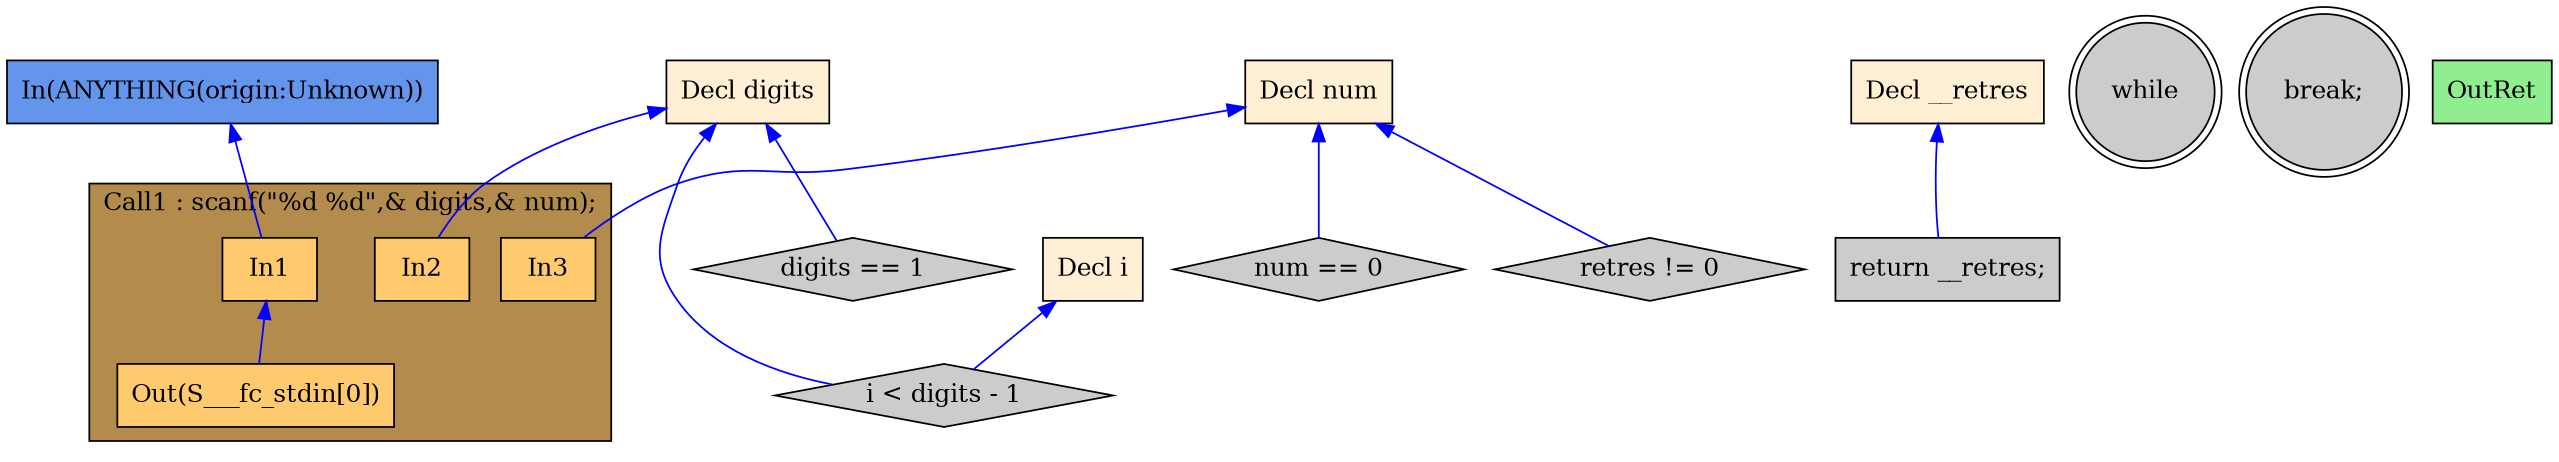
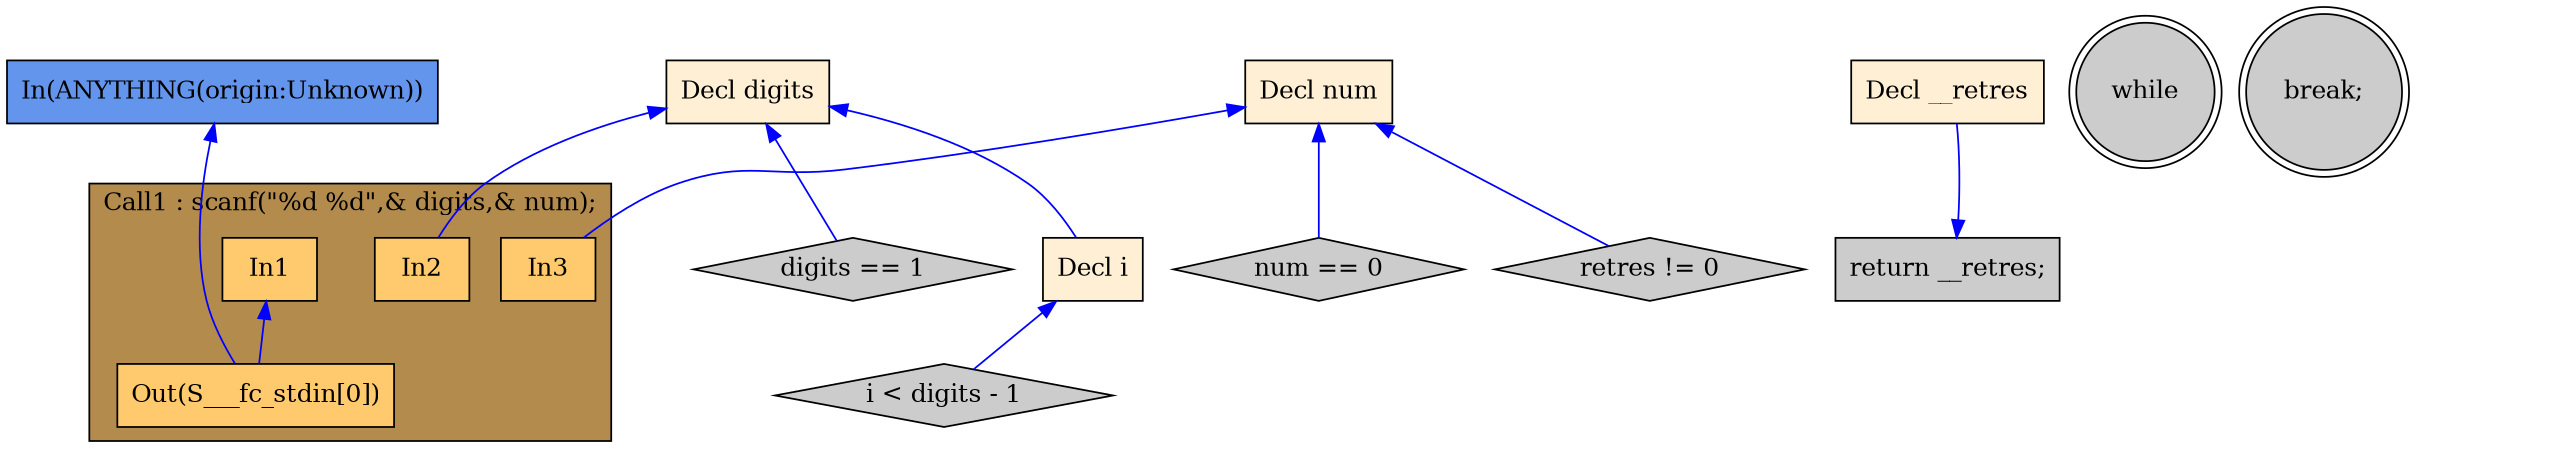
(2492, 92) -> none
(1936, 190) -> (1959, 172)
(250, 194) -> (200, 255)
(679, 302) -> (992, 162)
